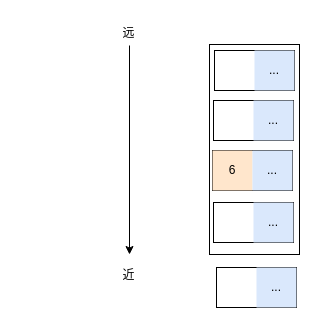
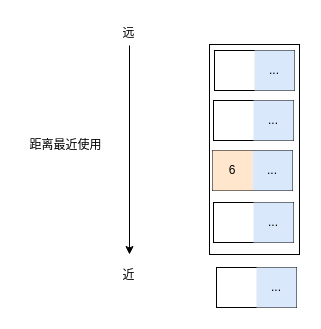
none -> (66, 146)
